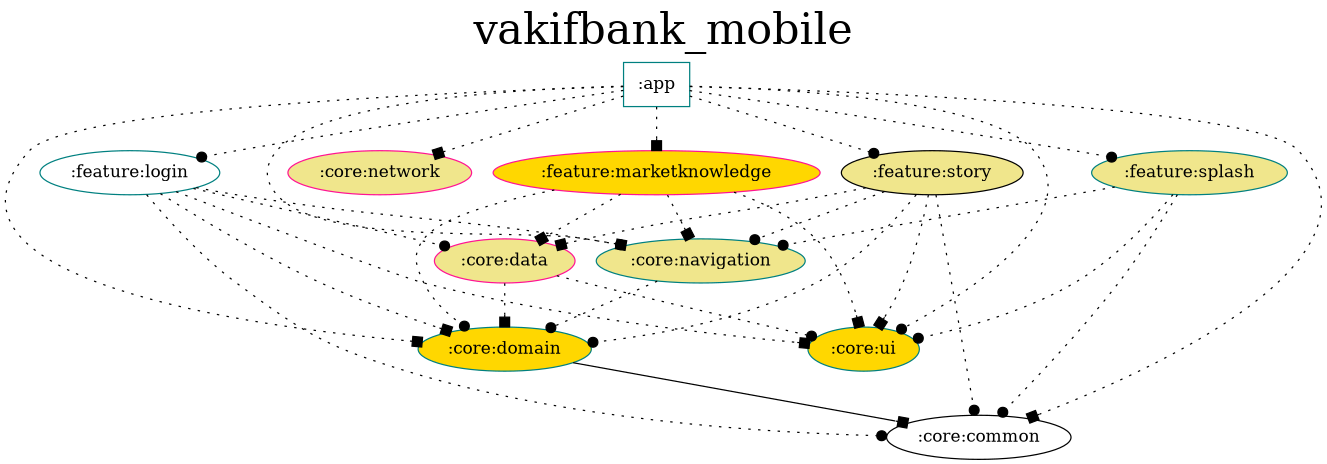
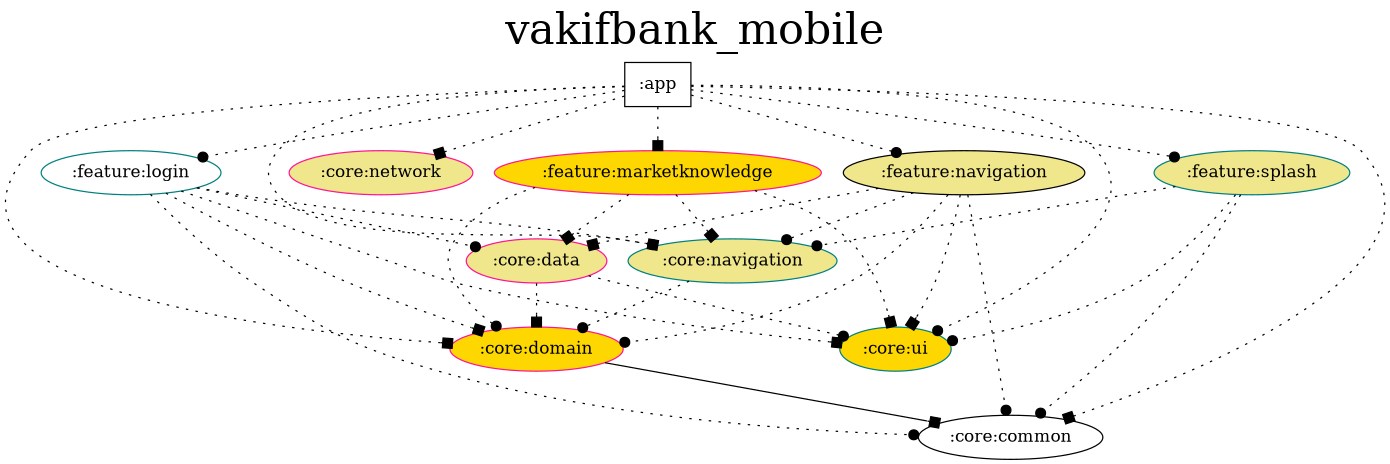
(657, 85) -> (658, 85)
(932, 173) -> (964, 173)
(505, 349) -> (537, 349)
